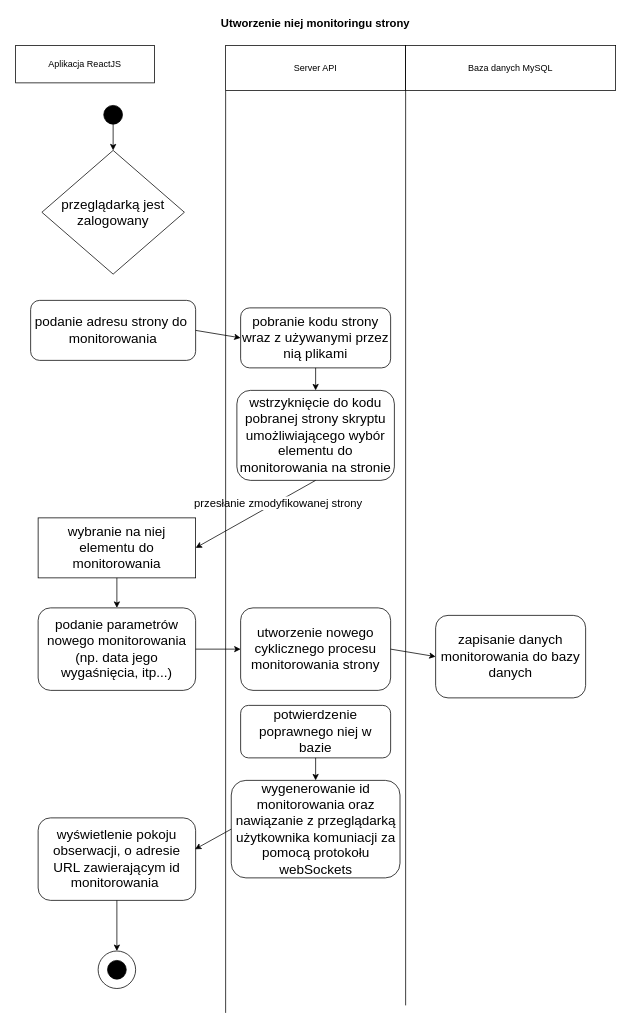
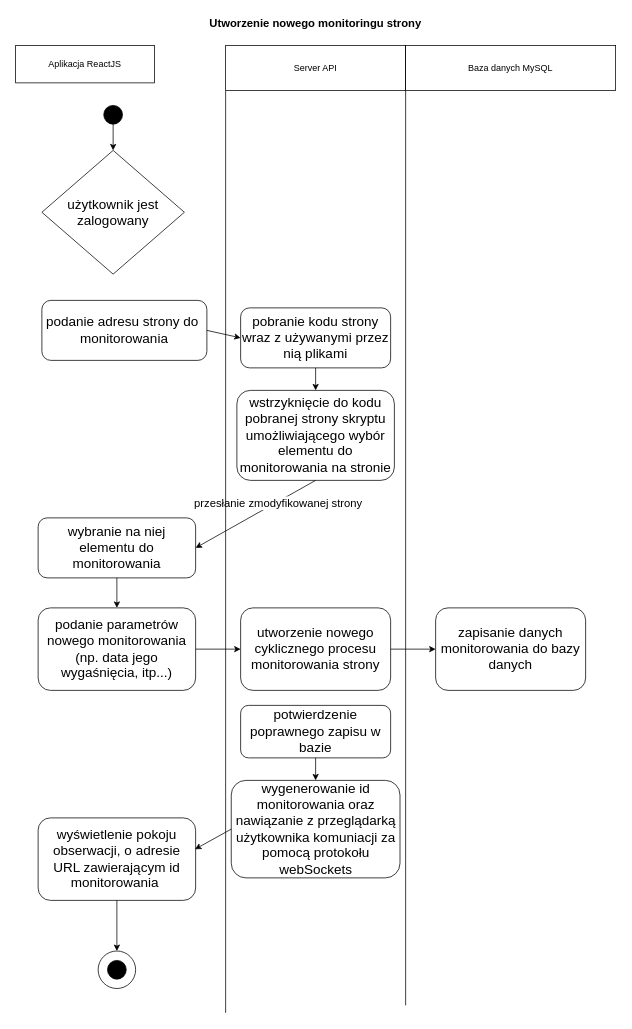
(315, 23) -> (315, 23)
(113, 213) -> (113, 213)
(113, 330) -> (124, 330)
(117, 548) -> (117, 548)
(510, 657) -> (510, 649)
(315, 732) -> (315, 732)
